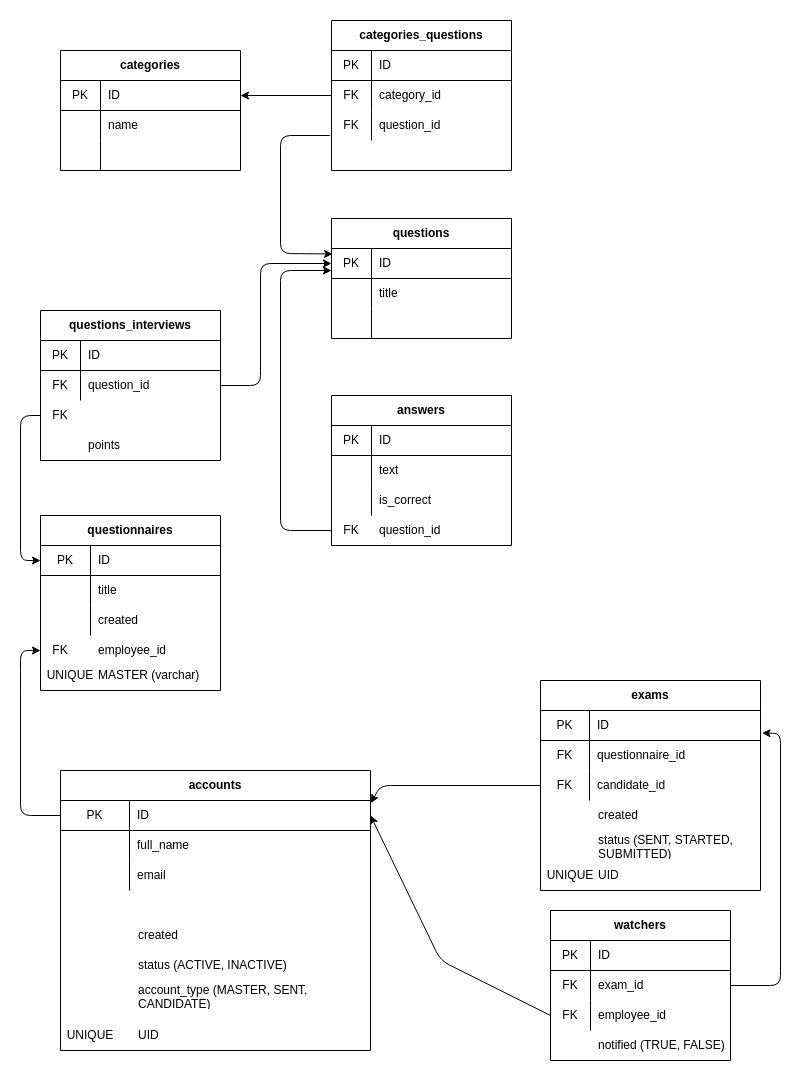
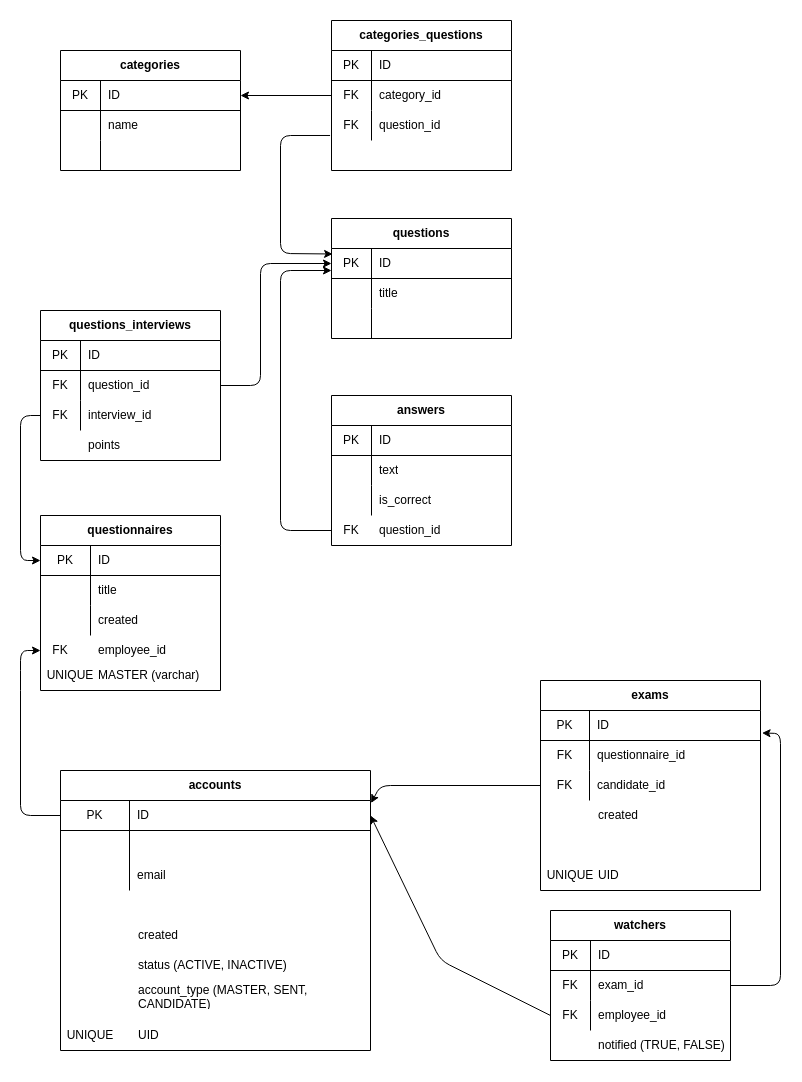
none -> (151, 416)
(250, 846) -> none
(671, 846) -> none
